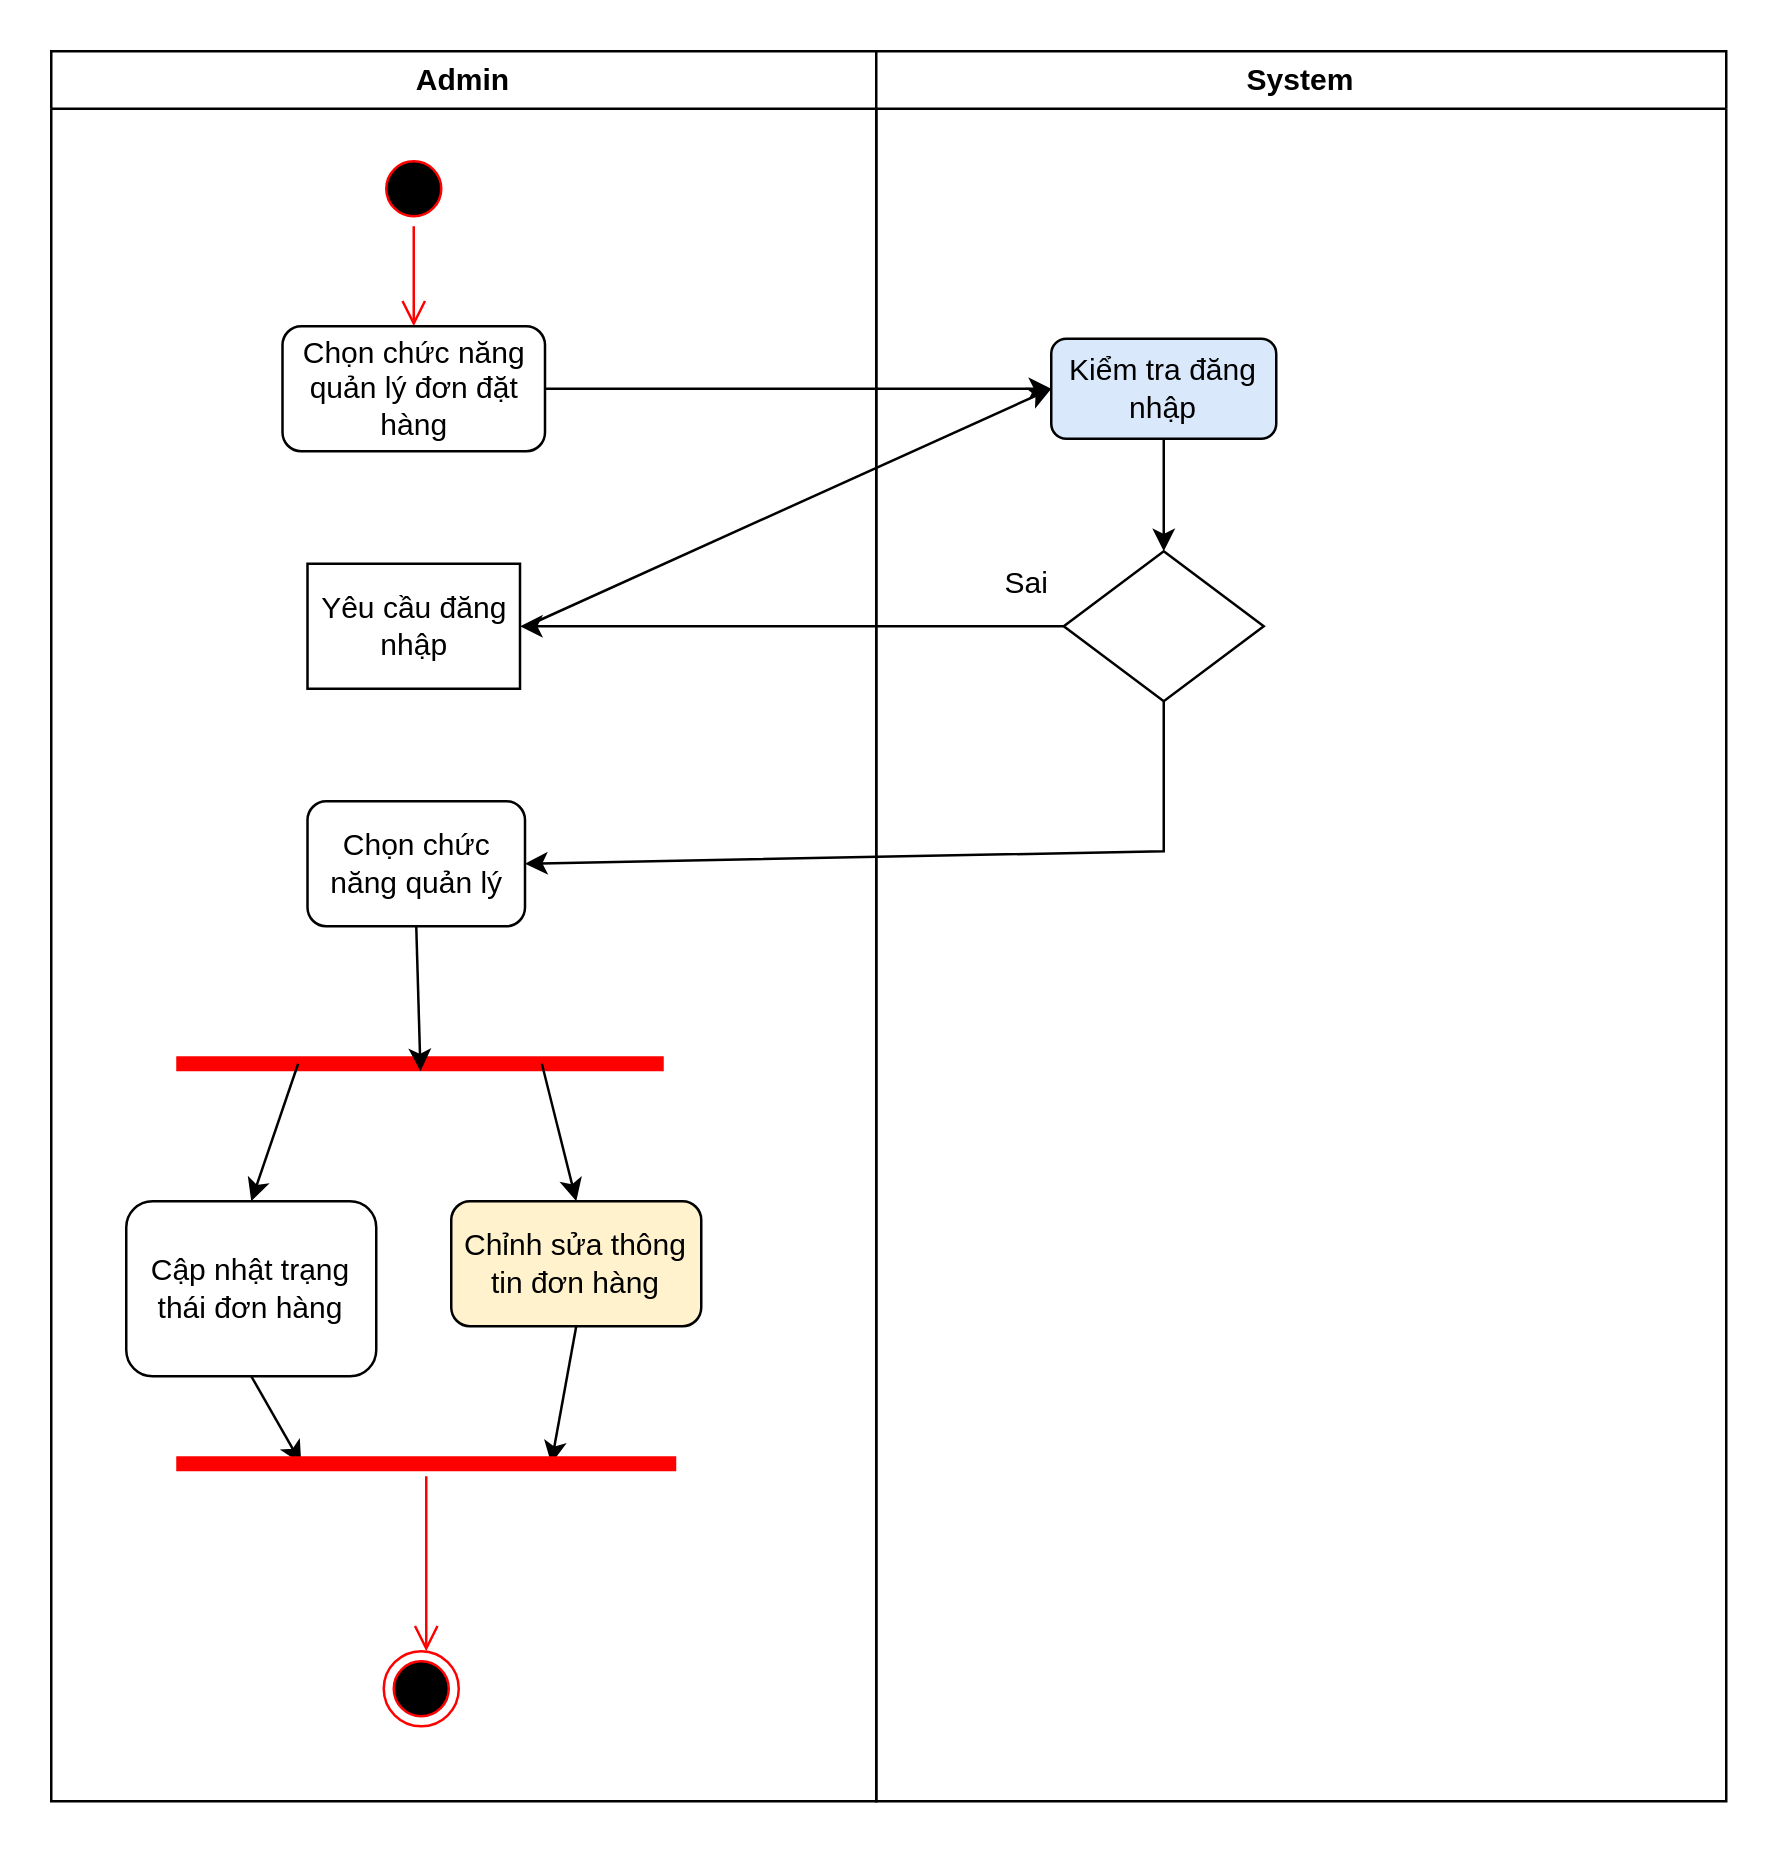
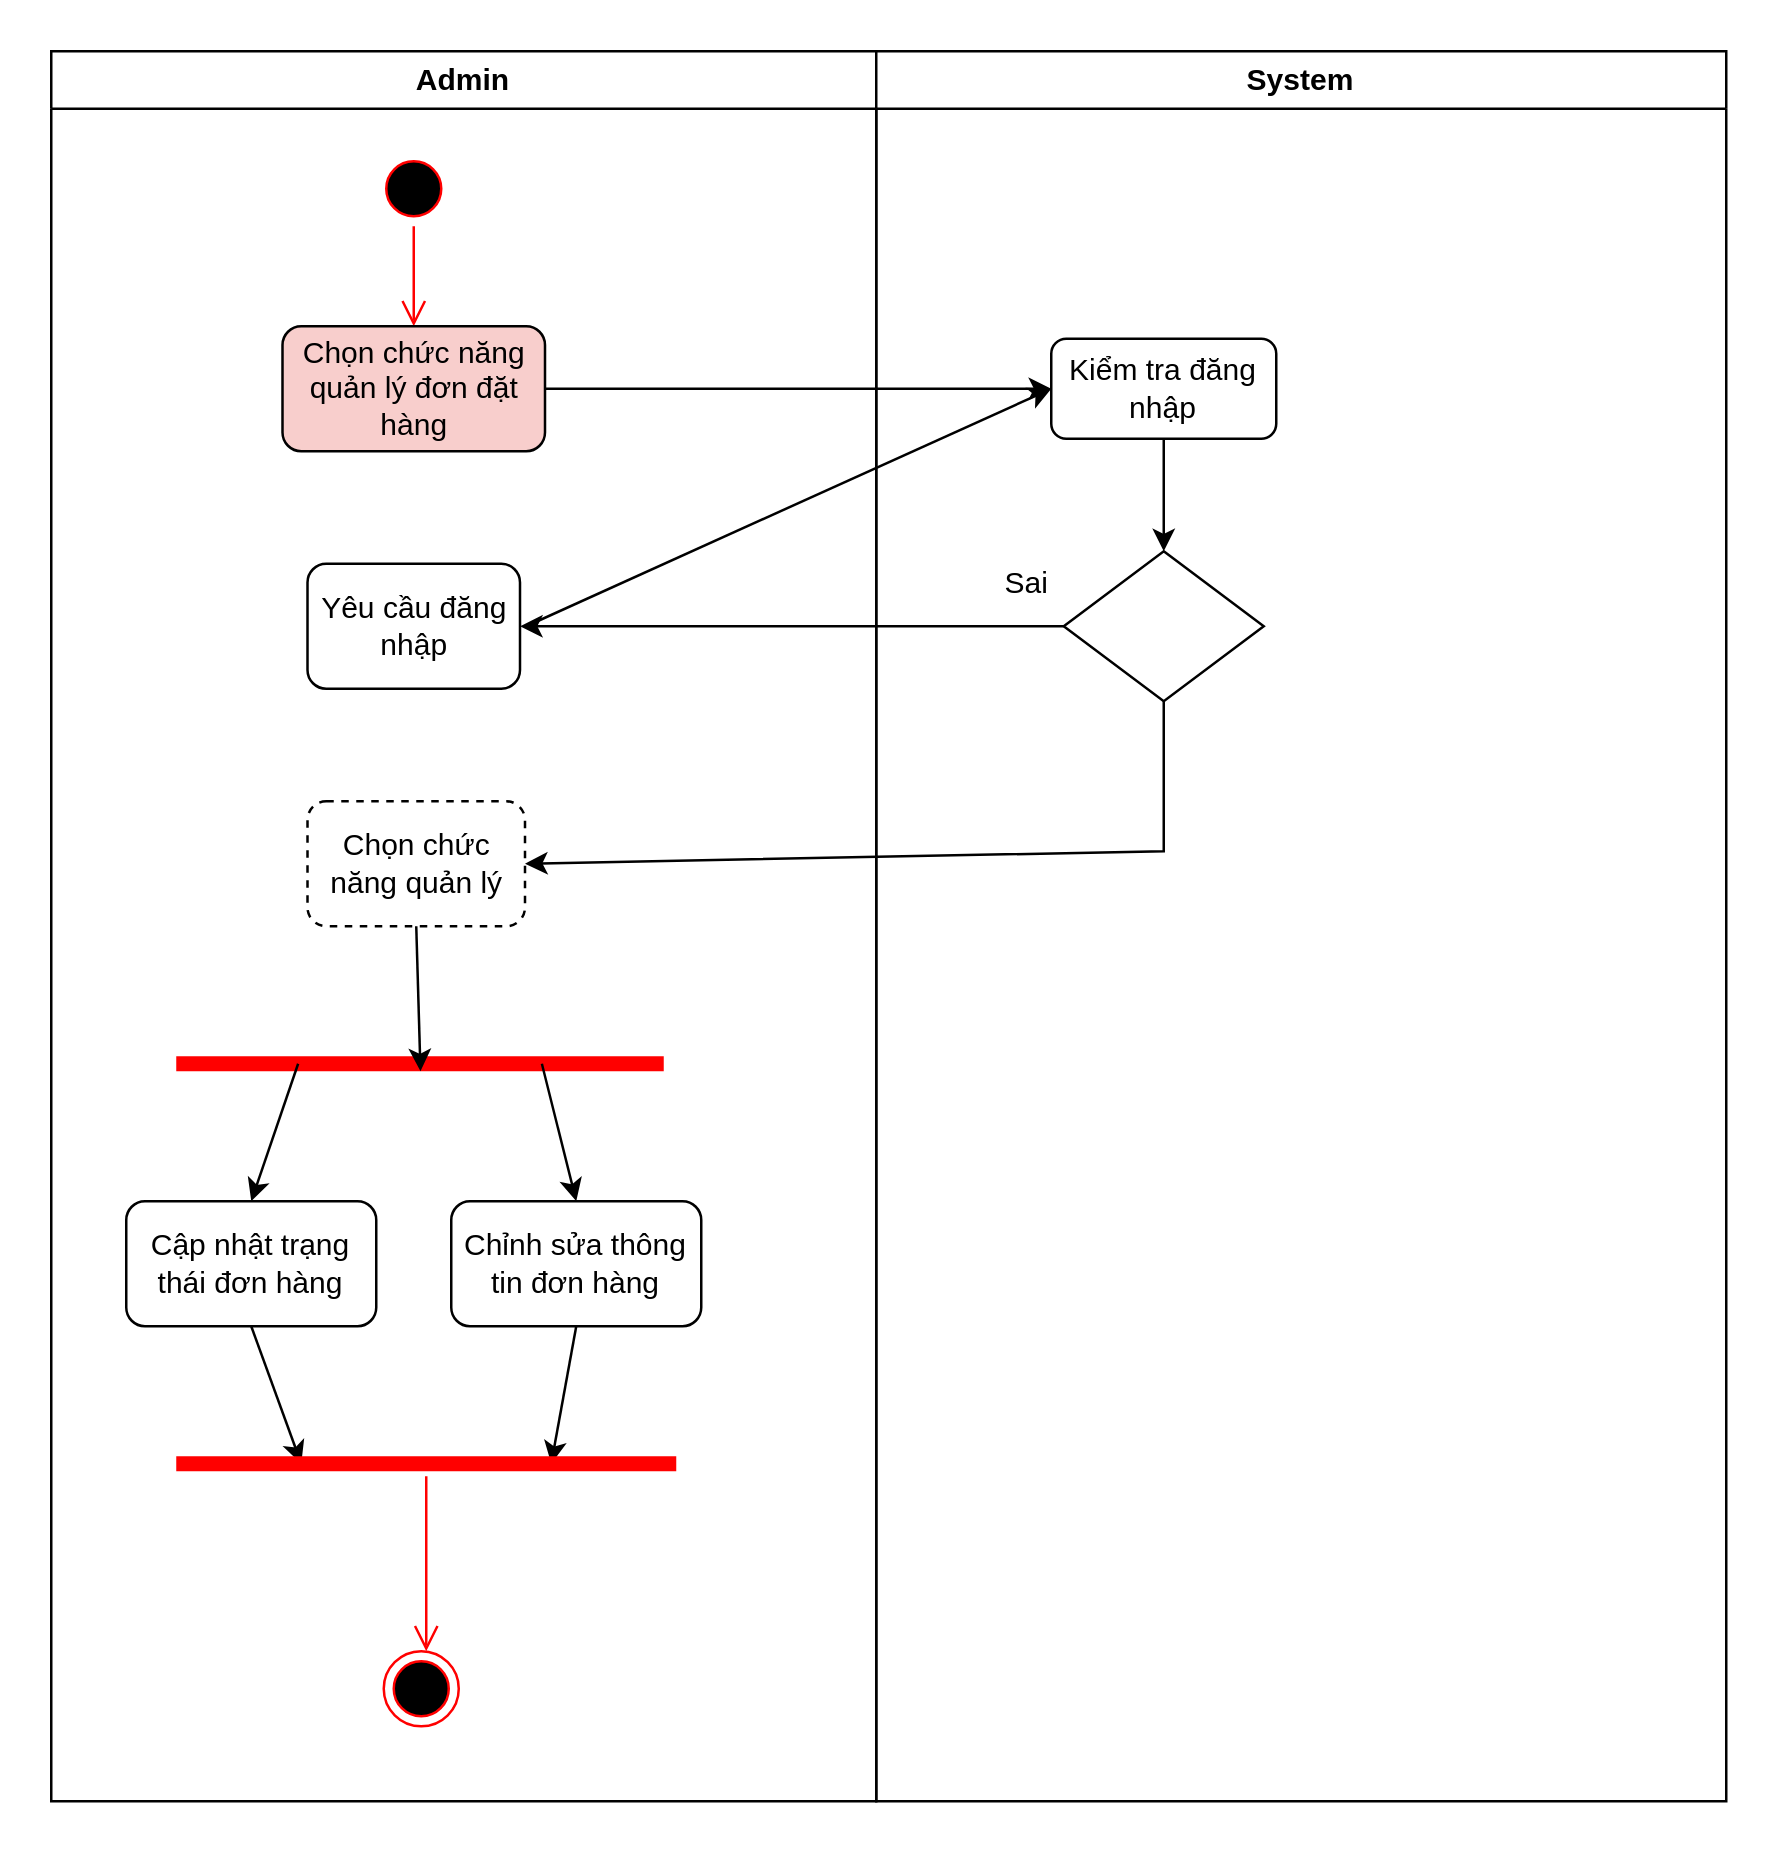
(414, 389) -> (414, 389)
(1164, 389) -> (1164, 389)
(414, 626) -> (414, 626)
(416, 864) -> (416, 864)
(576, 1264) -> (576, 1264)
(251, 1289) -> (251, 1264)
